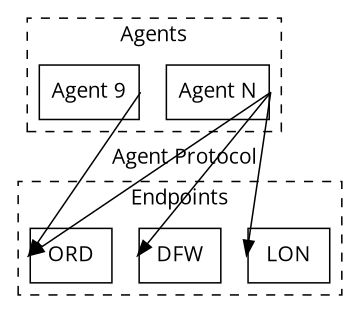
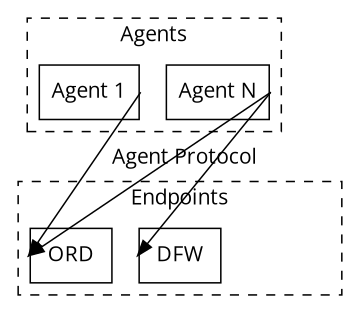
(89, 92) -> (89, 92)
(289, 256) -> none
